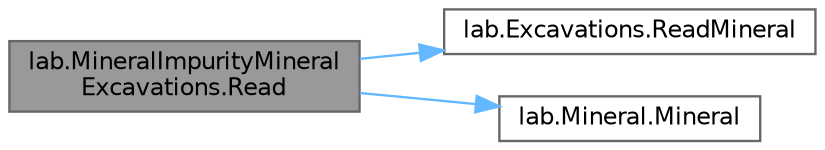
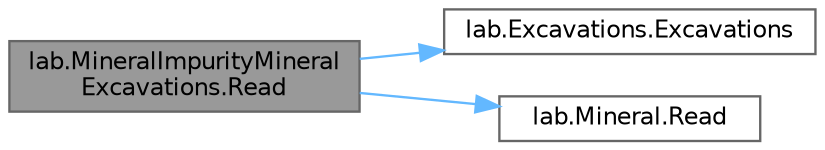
(630, 32) -> (630, 32)
(630, 119) -> (630, 119)
